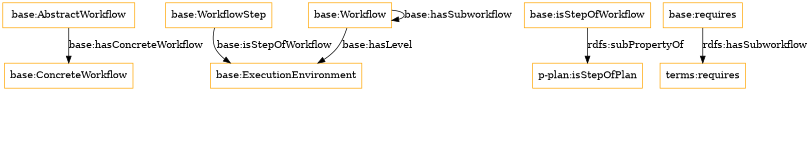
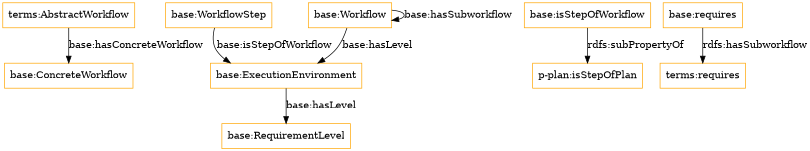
(69, 15) -> (69, 15)
none -> (286, 136)
